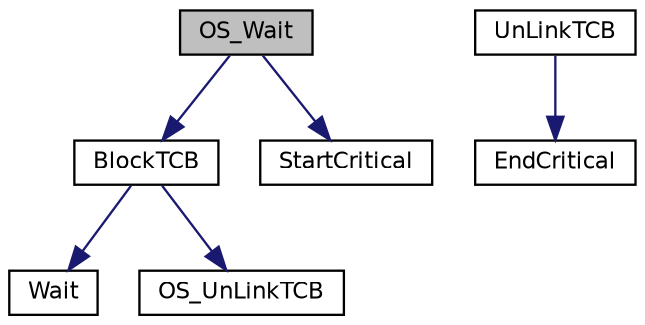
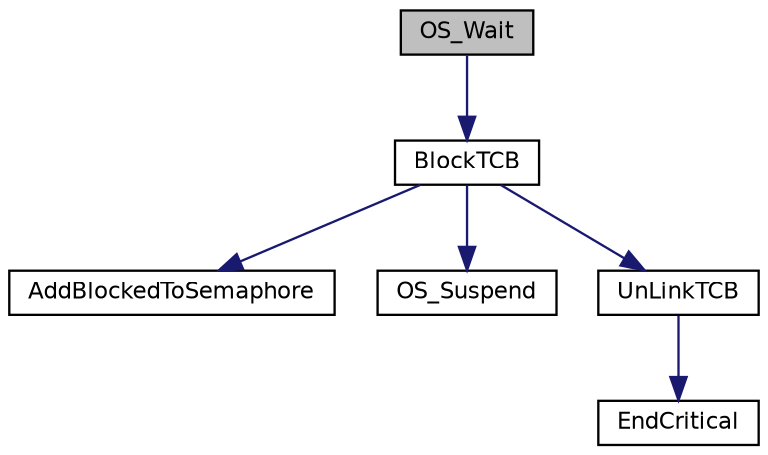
(346, 163) -> none
none -> (563, 222)
(53, 293) -> (172, 293)
(242, 293) -> (467, 293)
